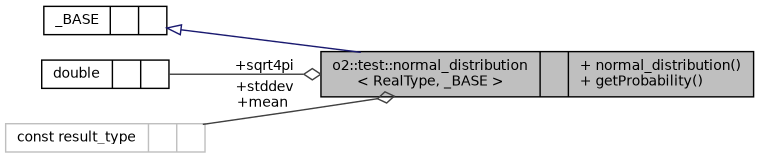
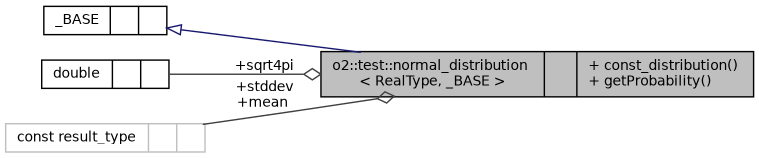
(661, 66) -> (663, 66)
